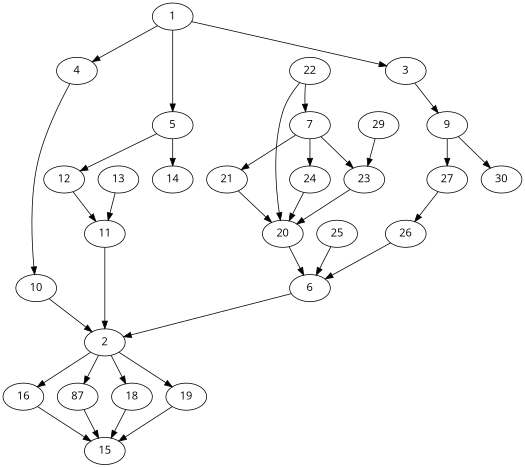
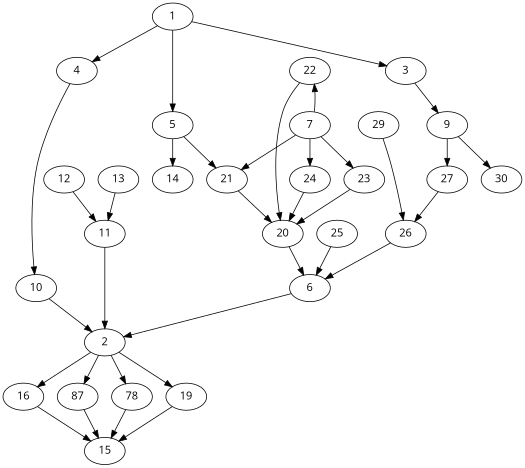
(305, 94) -> (315, 102)
(372, 149) -> (394, 175)
(122, 151) -> (197, 150)
(132, 397) -> (132, 397)
